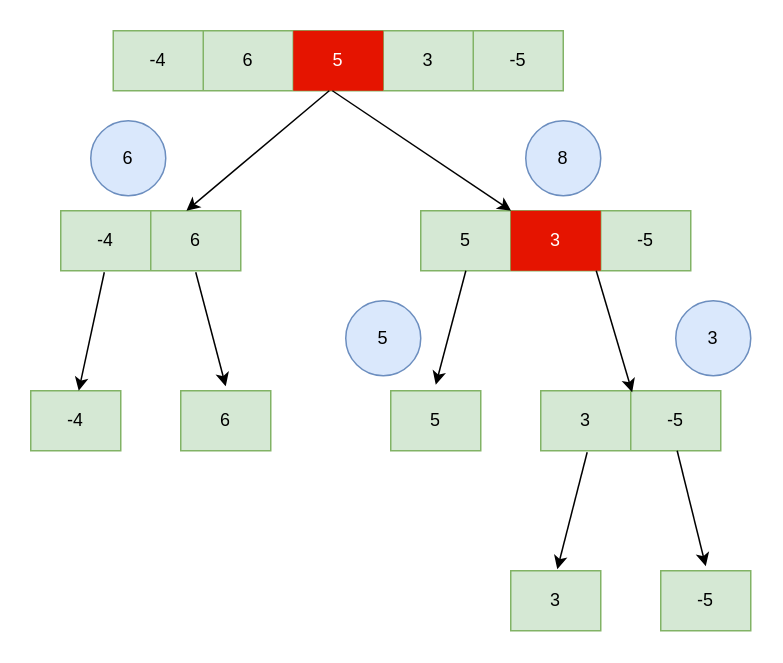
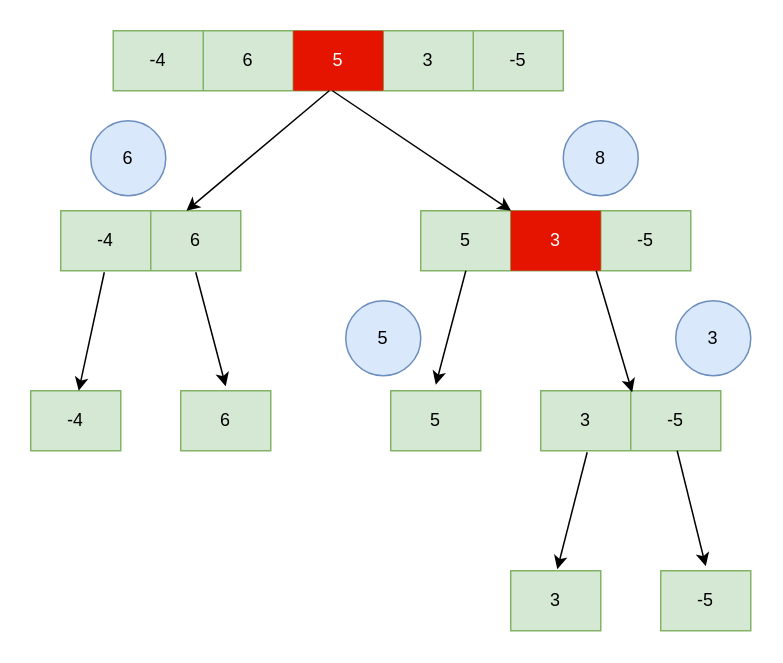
(563, 158) -> (601, 158)
